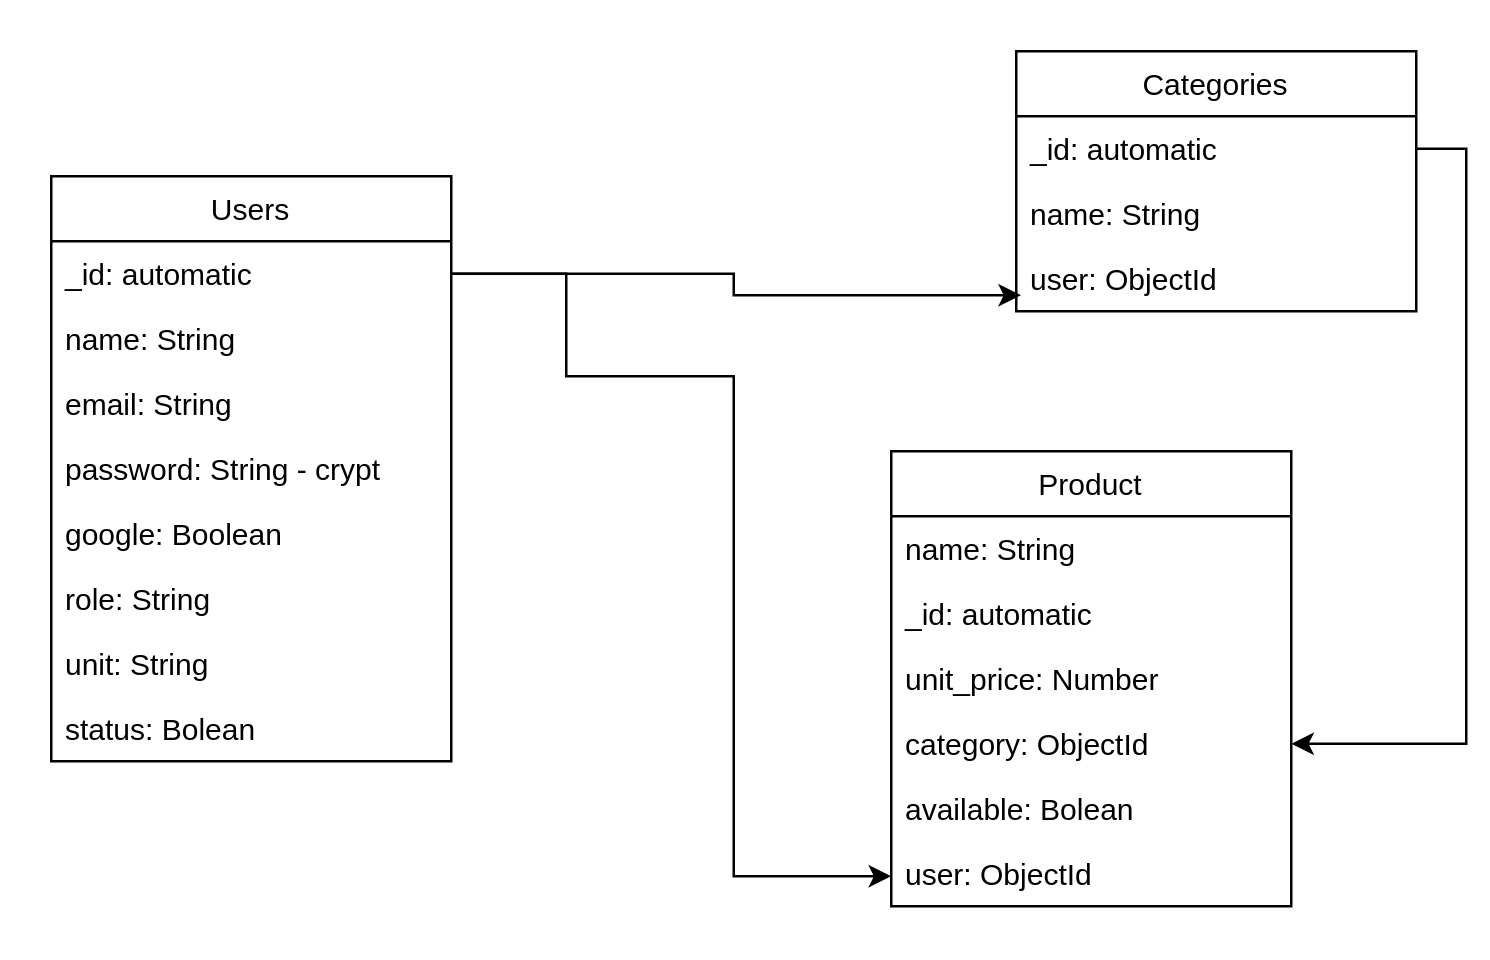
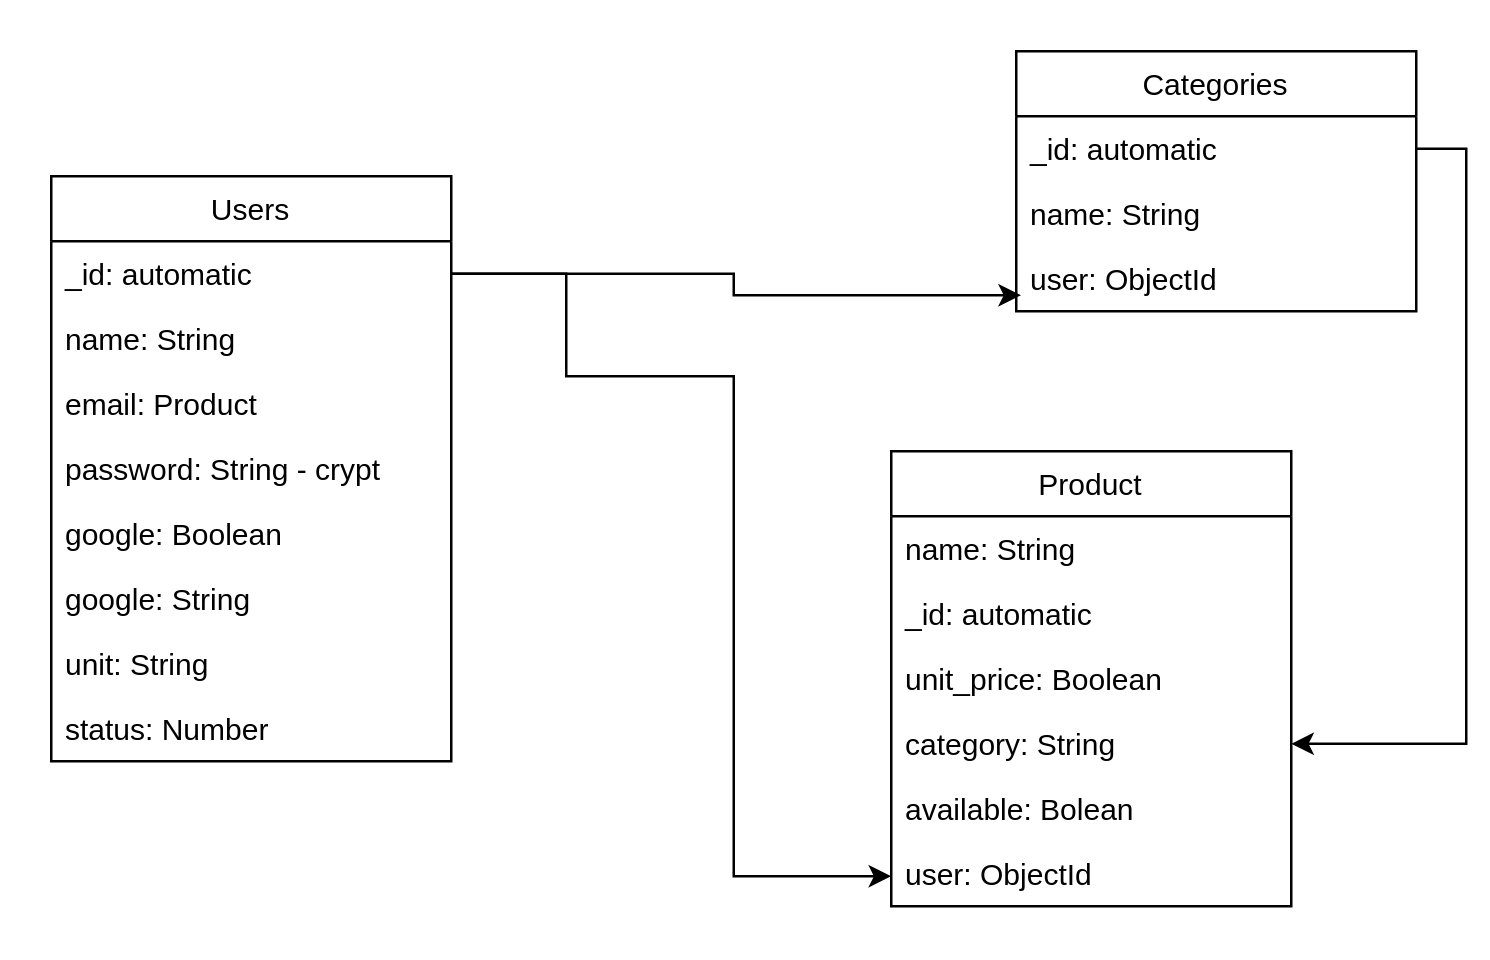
(155, 405) -> (167, 405)
(150, 600) -> (167, 600)
(1041, 680) -> (1045, 680)
(171, 730) -> (175, 730)
(1048, 745) -> (1028, 745)
